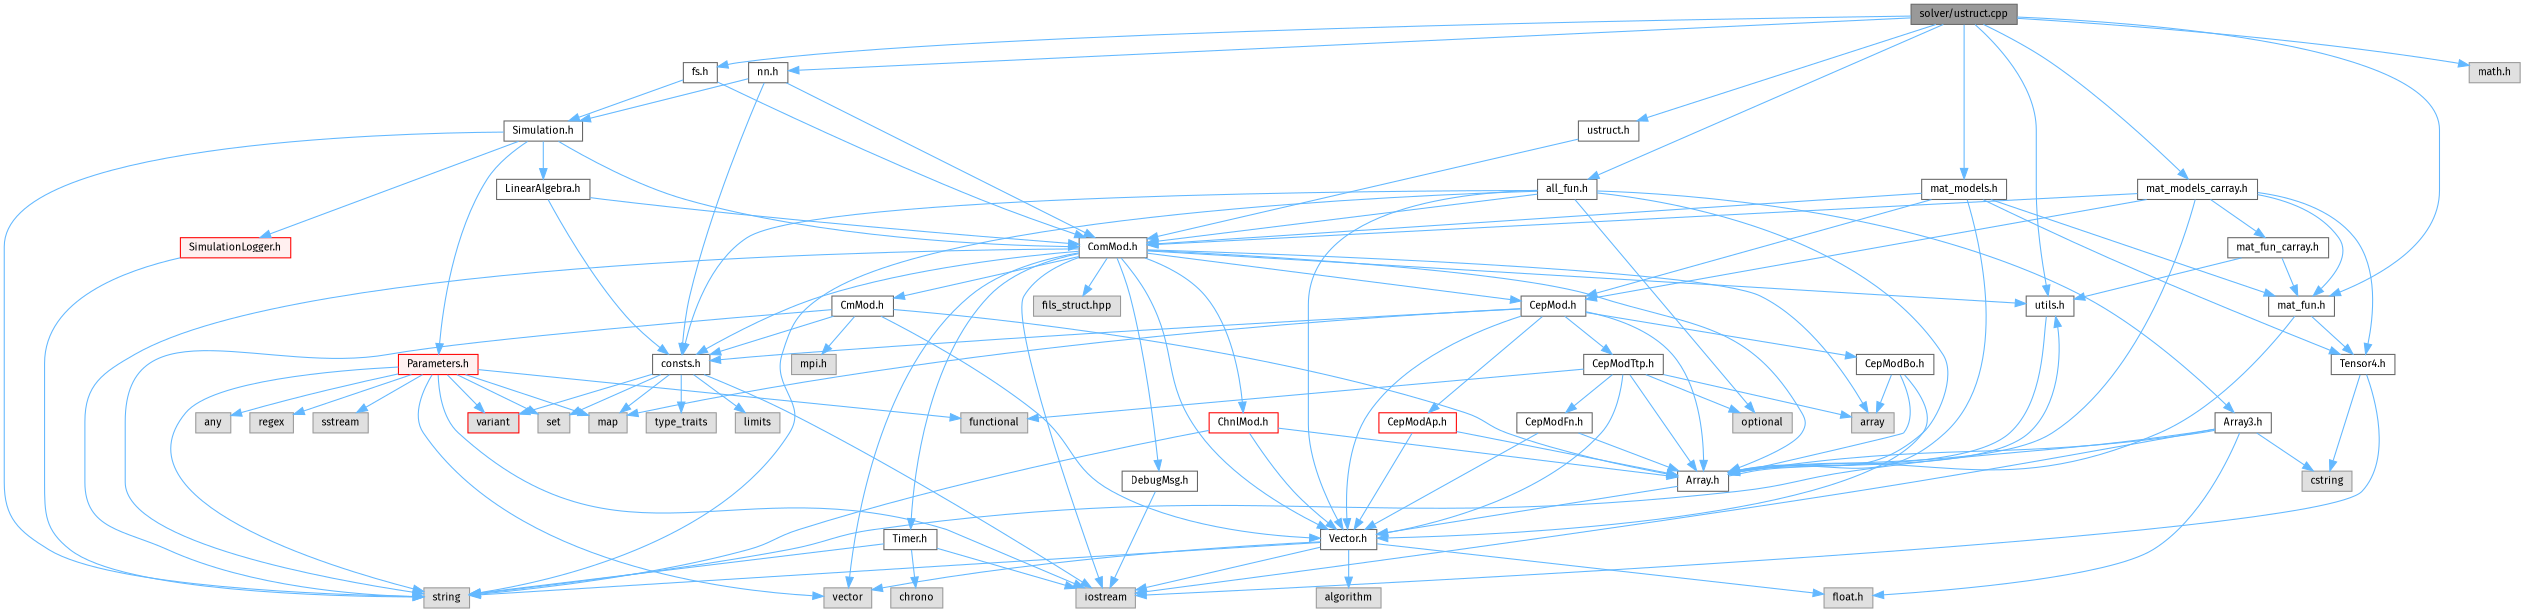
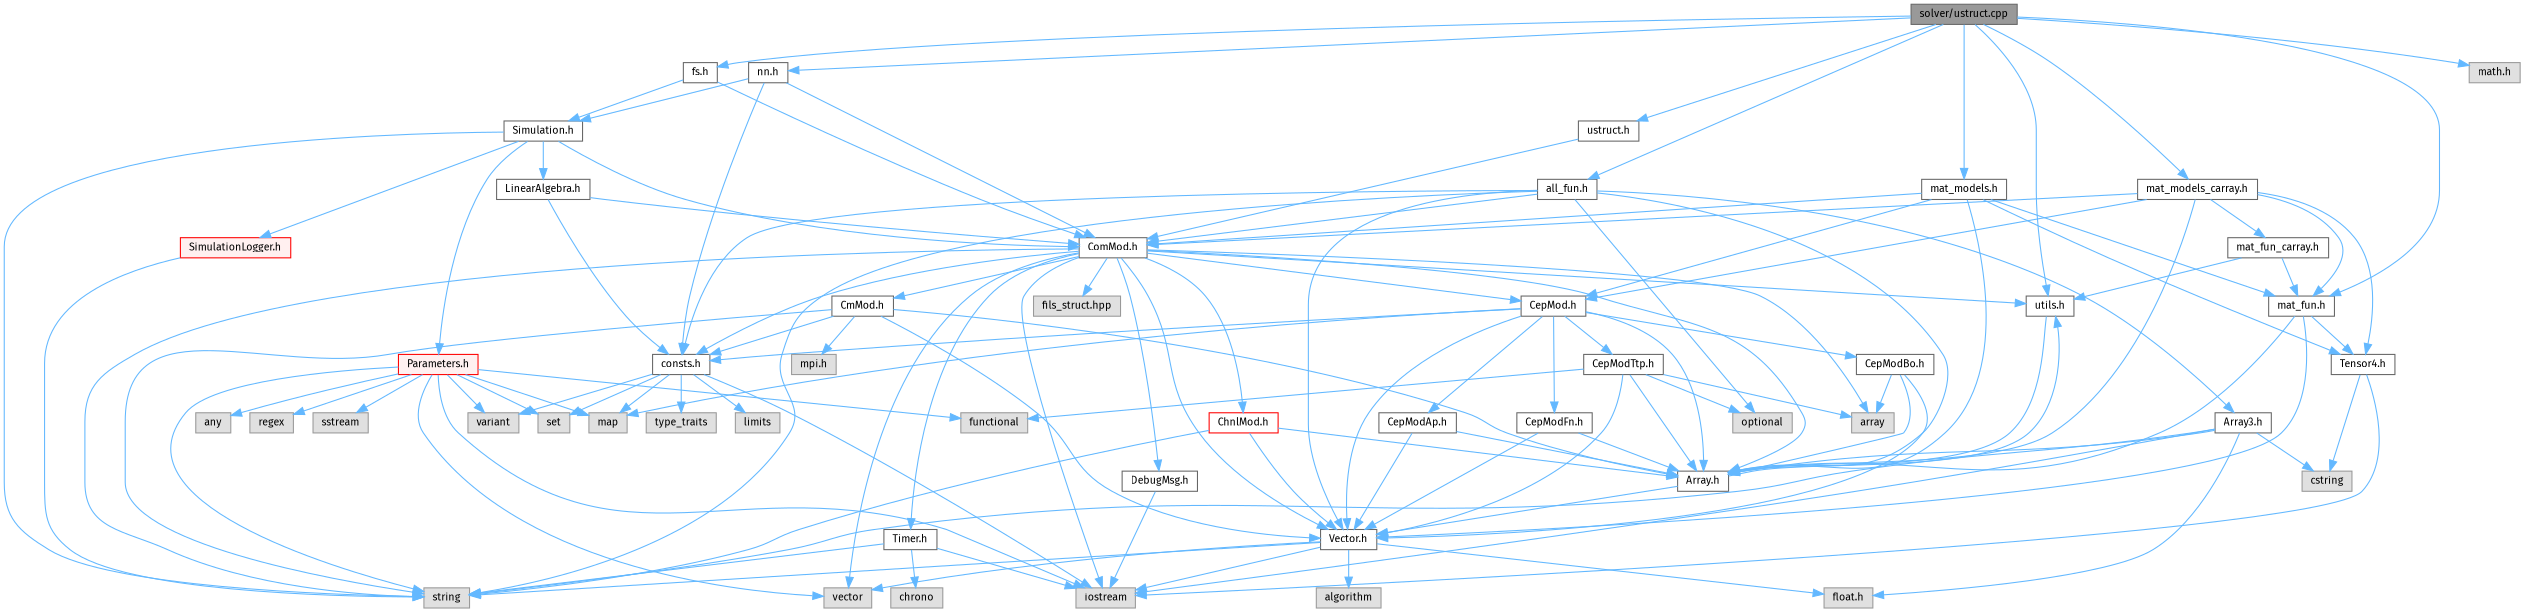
(1593, 390) -> (1554, 359)
(493, 423) -> (493, 423)
(1418, 423) -> (1418, 423)
none -> (1900, 503)
